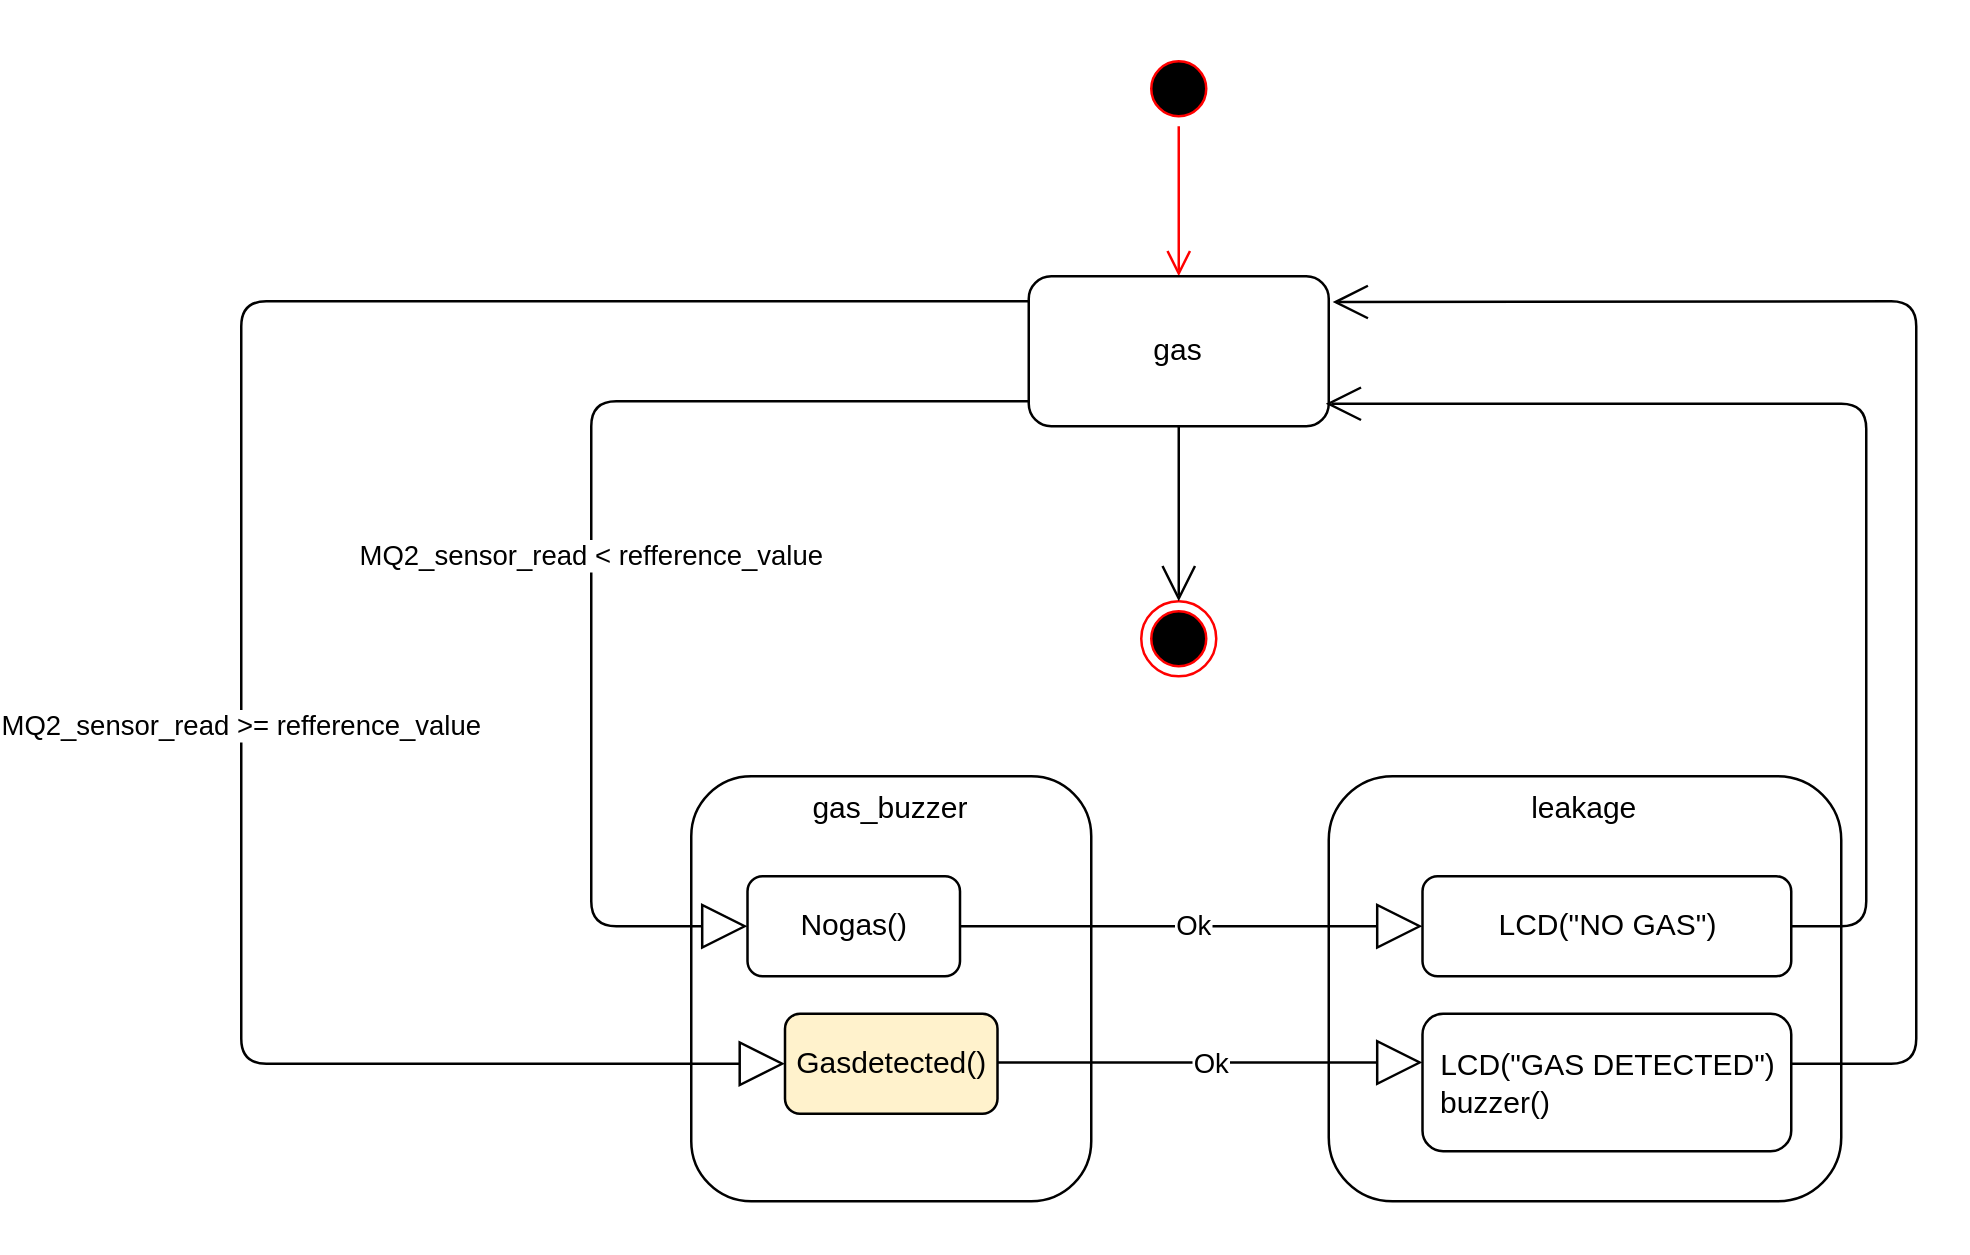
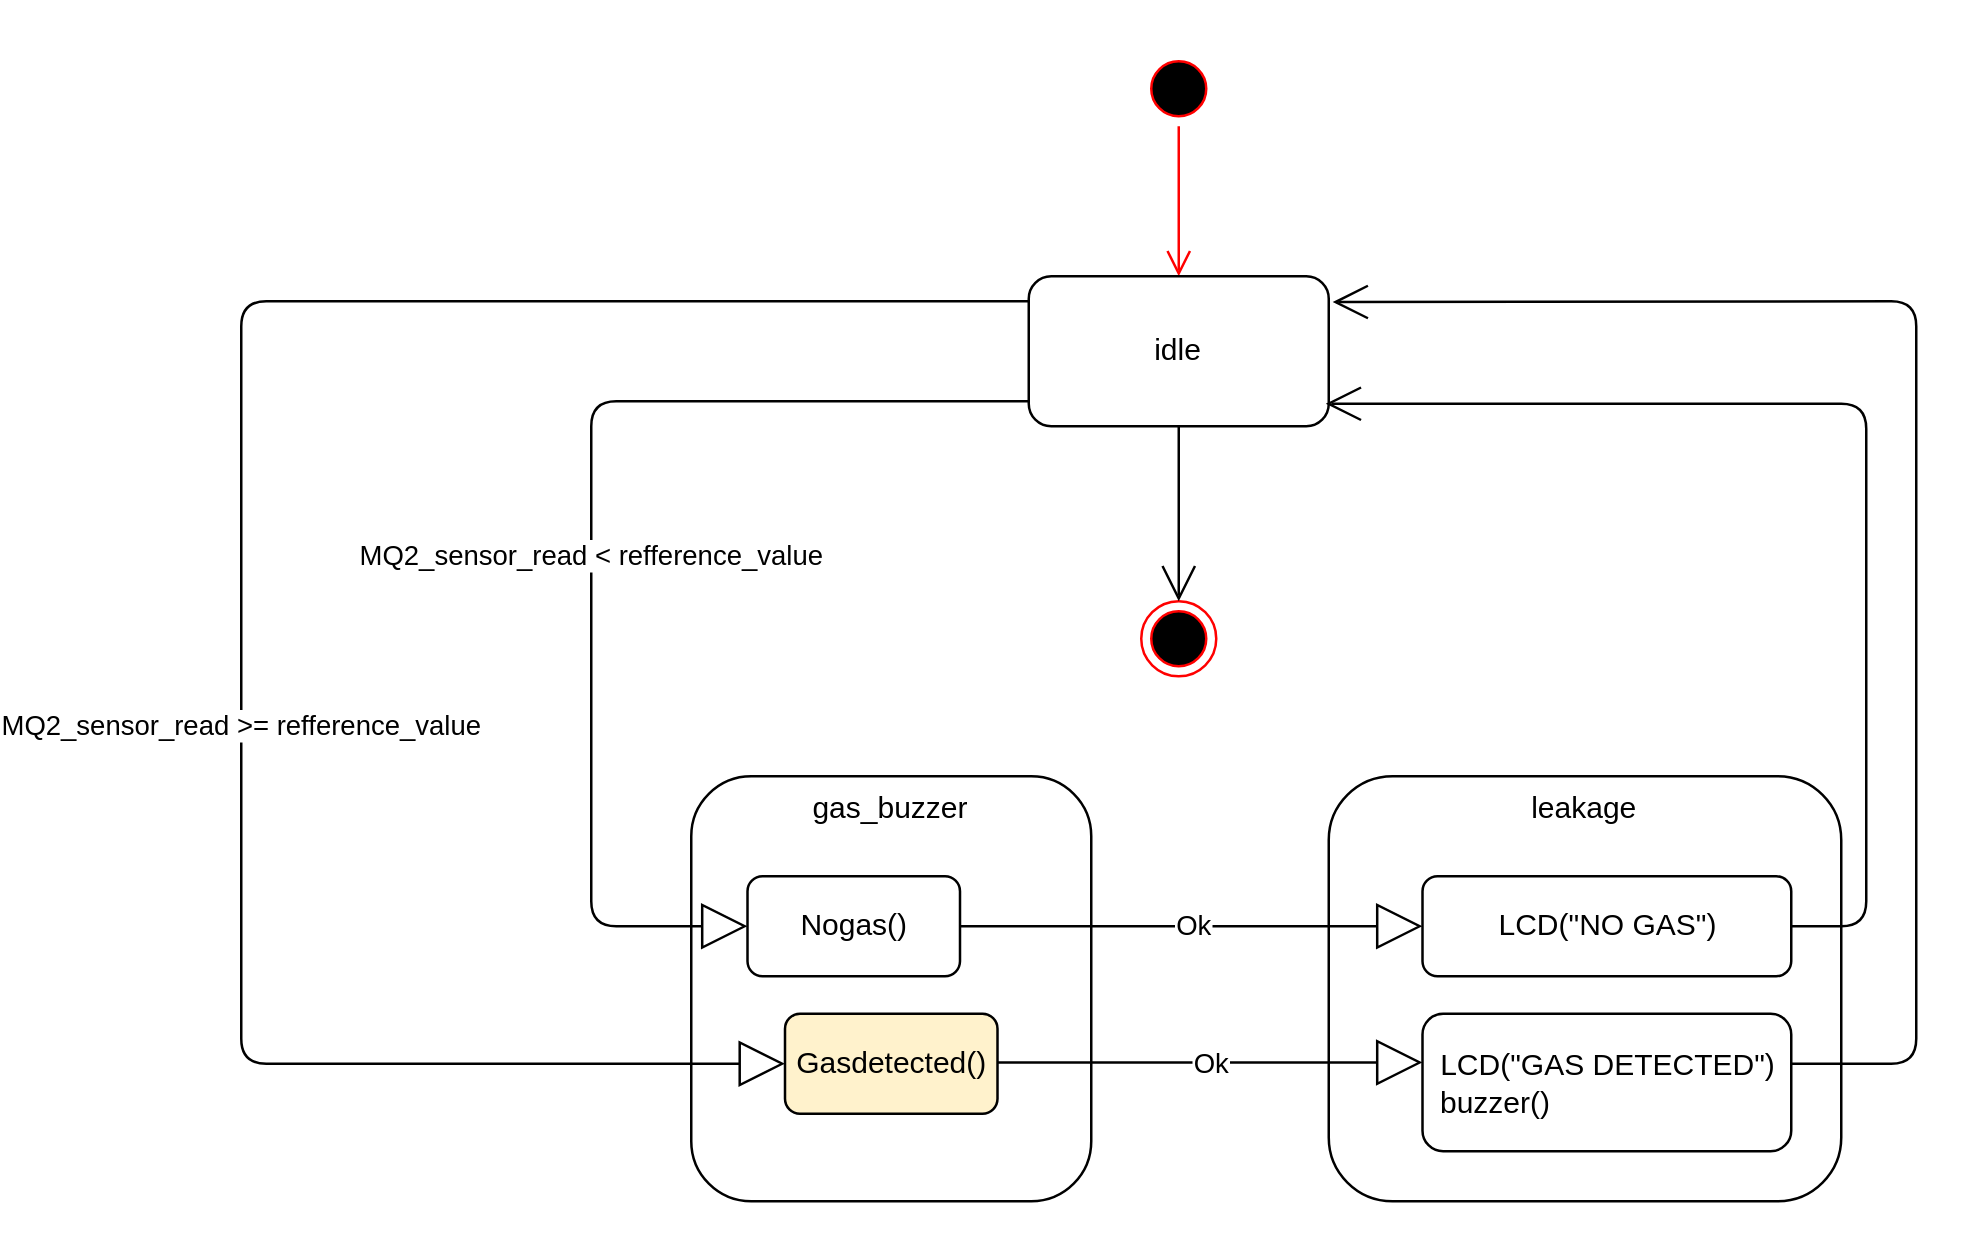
(1179, 351) -> (1179, 351)
